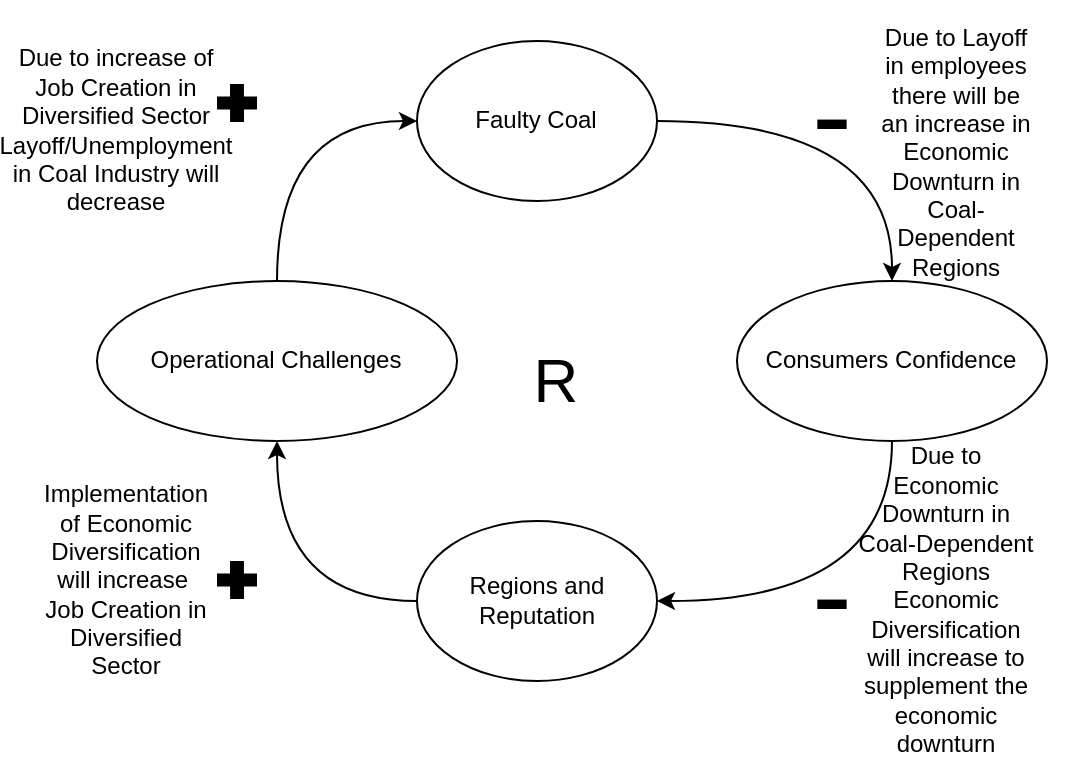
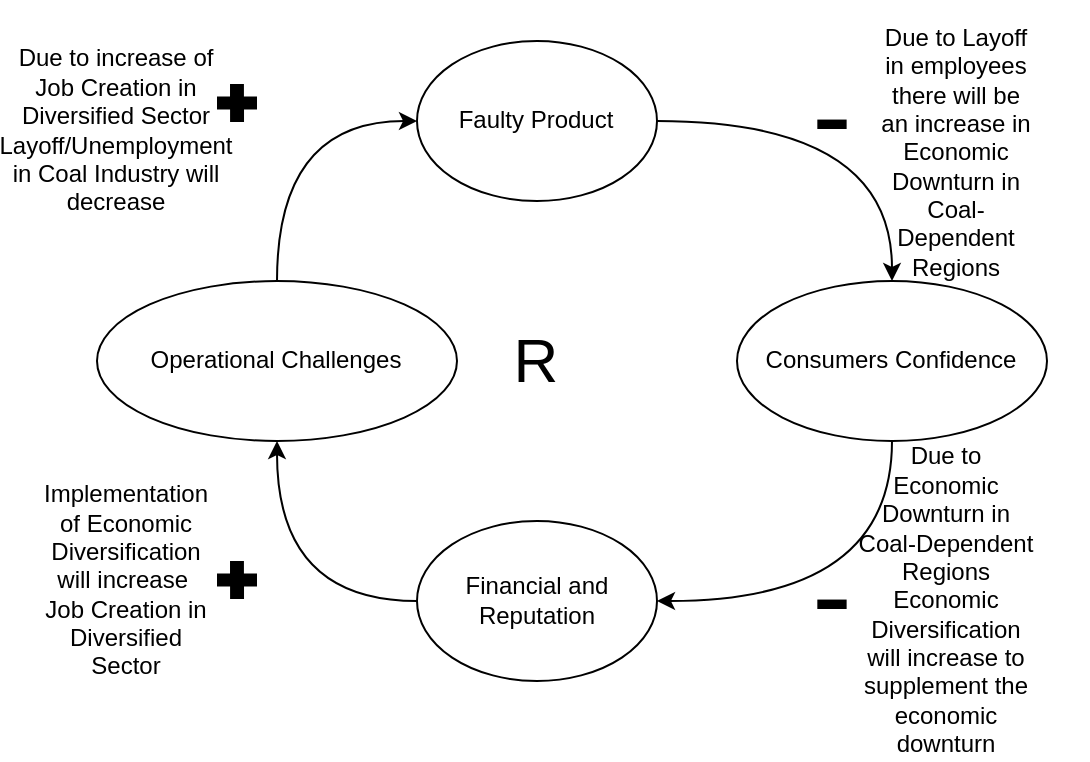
(537, 121) -> (537, 121)
(557, 381) -> (537, 361)
(538, 601) -> (538, 601)
